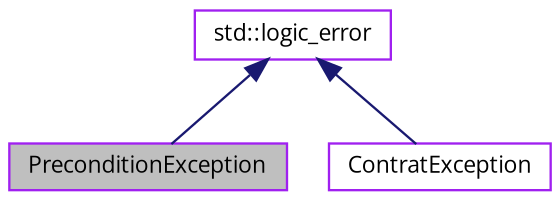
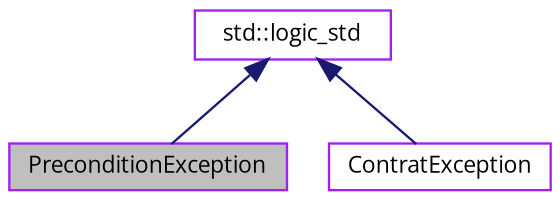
(293, 35) -> (293, 35)
